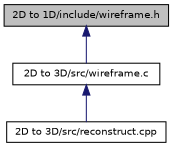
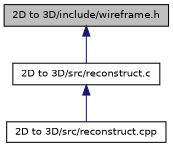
(86, 15) -> (86, 15)
(86, 74) -> (86, 74)
